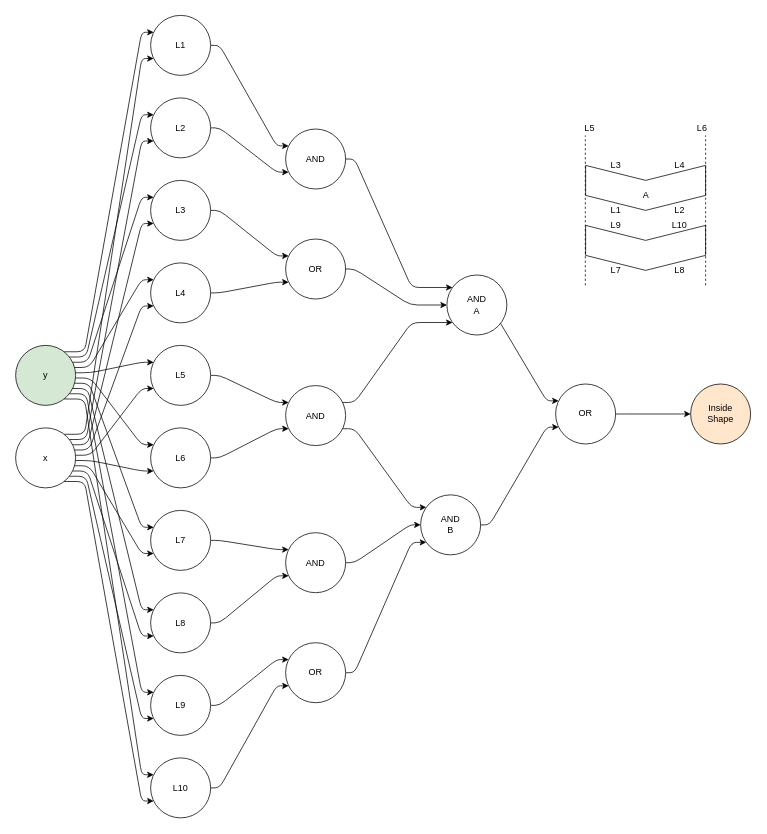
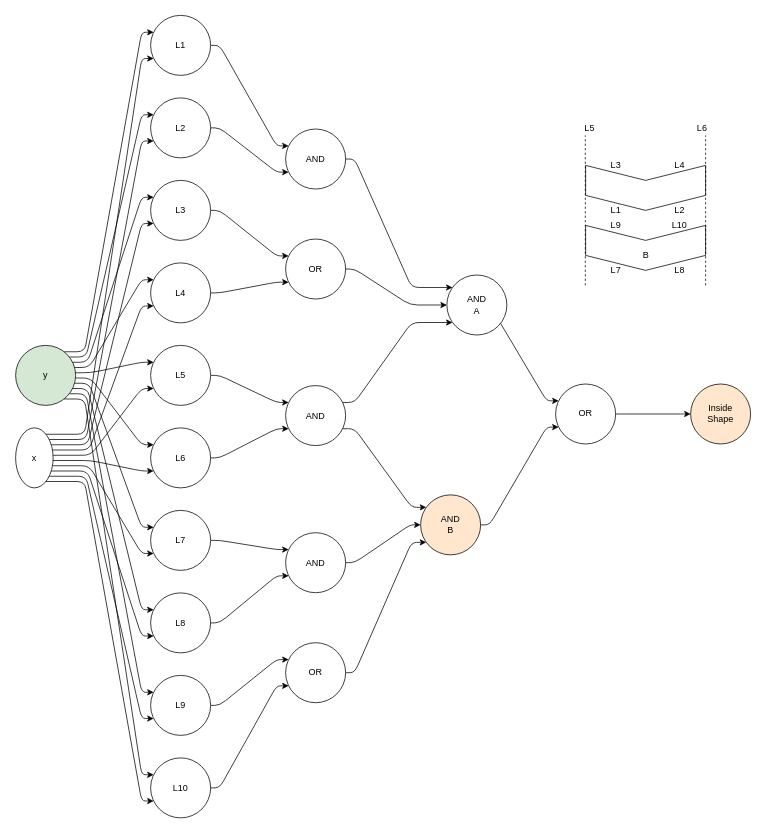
(645, 195) -> none
none -> (645, 255)
(45, 458) -> (34, 458)
(450, 525) -> (450, 525)
